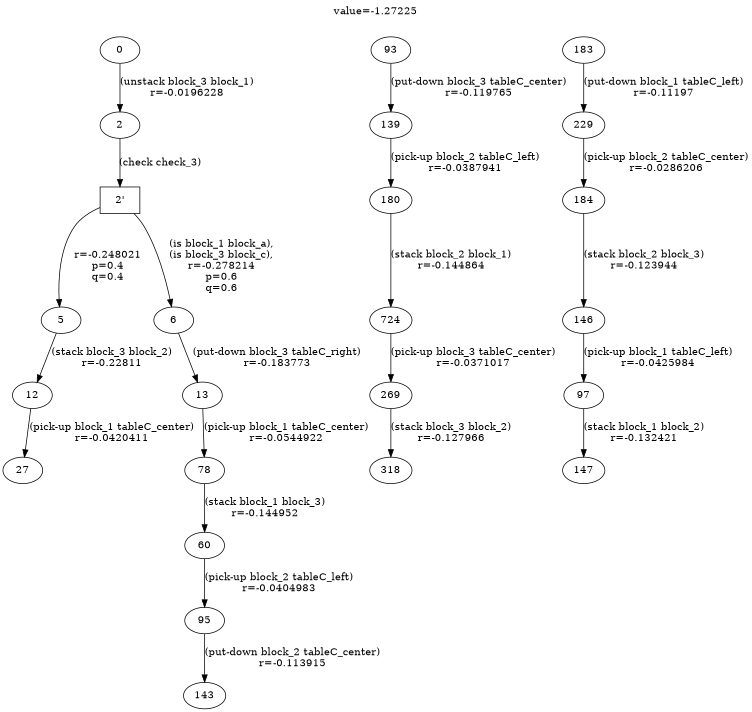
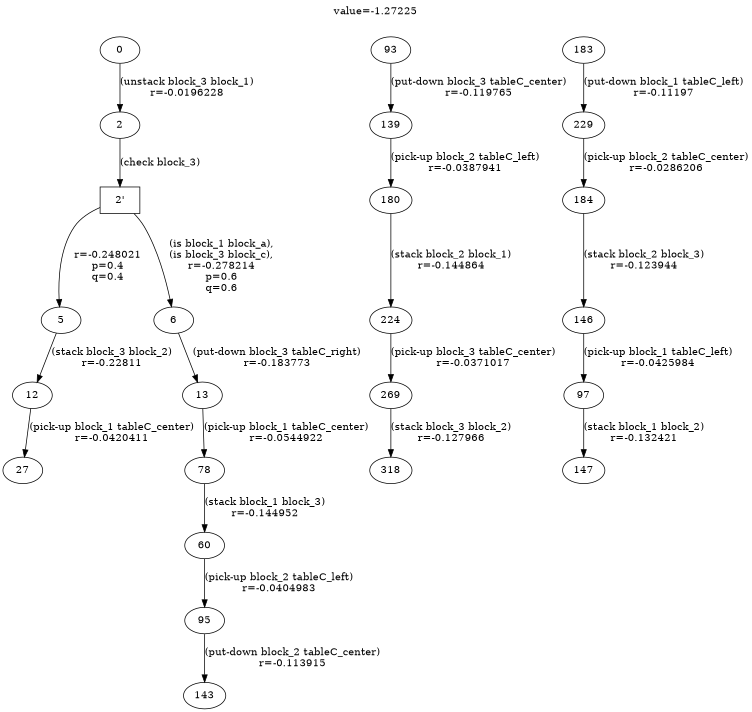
(160, 163) -> (160, 163)
(391, 320) -> (391, 320)
